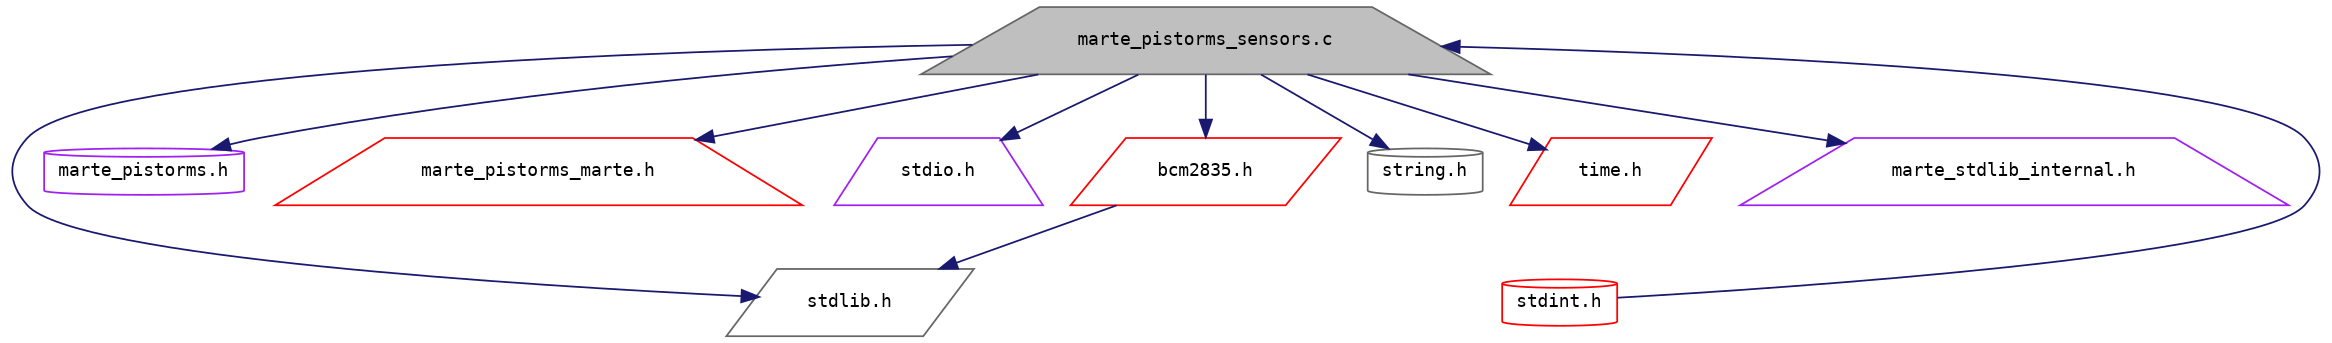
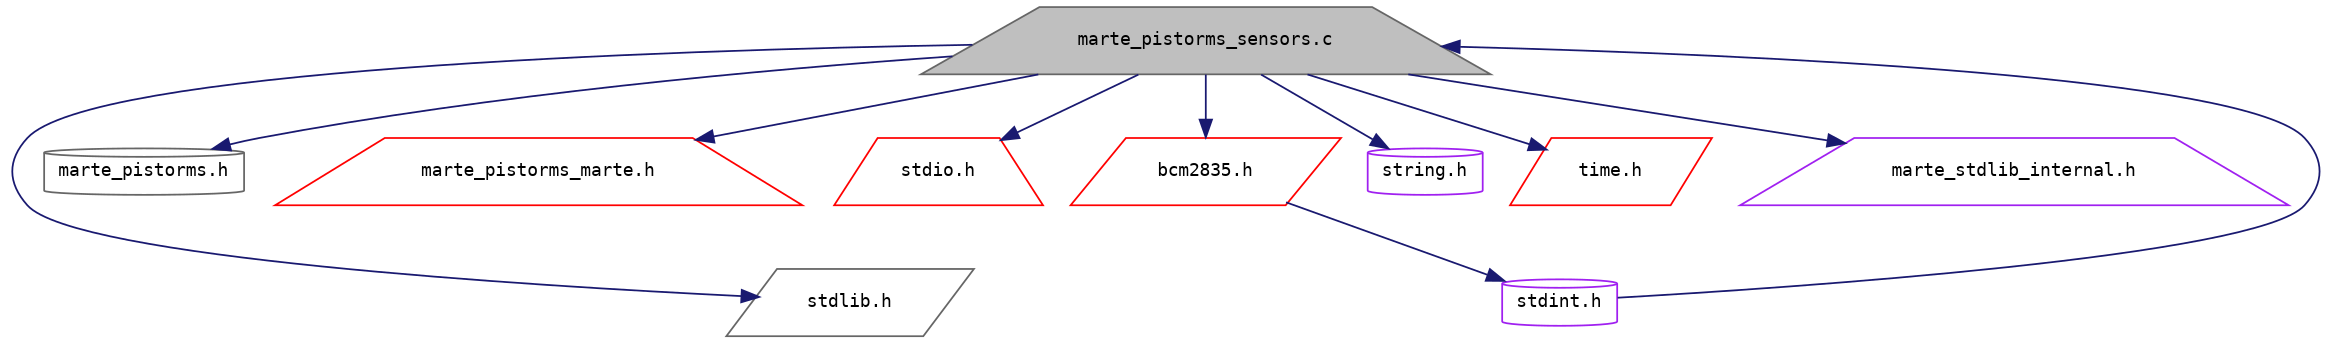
(144, 172) -> (144, 172)
(939, 172) -> (939, 172)
(1425, 172) -> (1425, 172)
(1036, 234) -> (1387, 238)
(1560, 303) -> (1560, 303)
